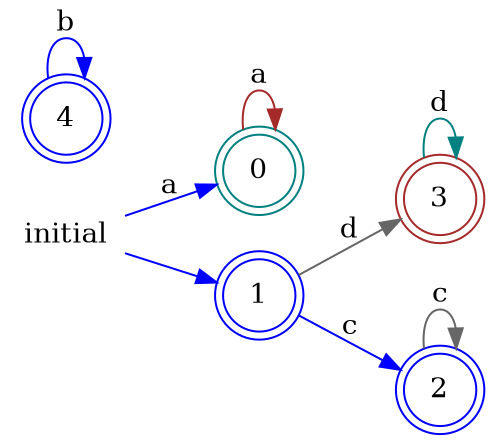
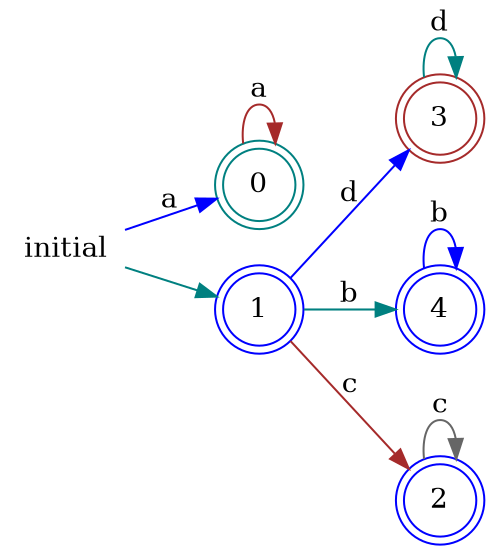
(341, 252) -> (343, 222)
(161, 265) -> (161, 279)
none -> (340, 309)
(341, 338) -> (343, 397)
